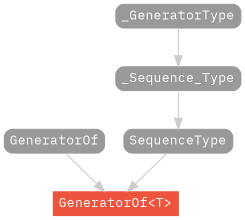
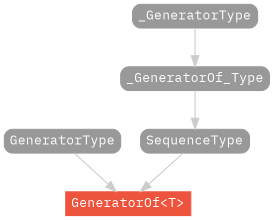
(178, 79) -> (195, 79)
(54, 141) -> (63, 141)
